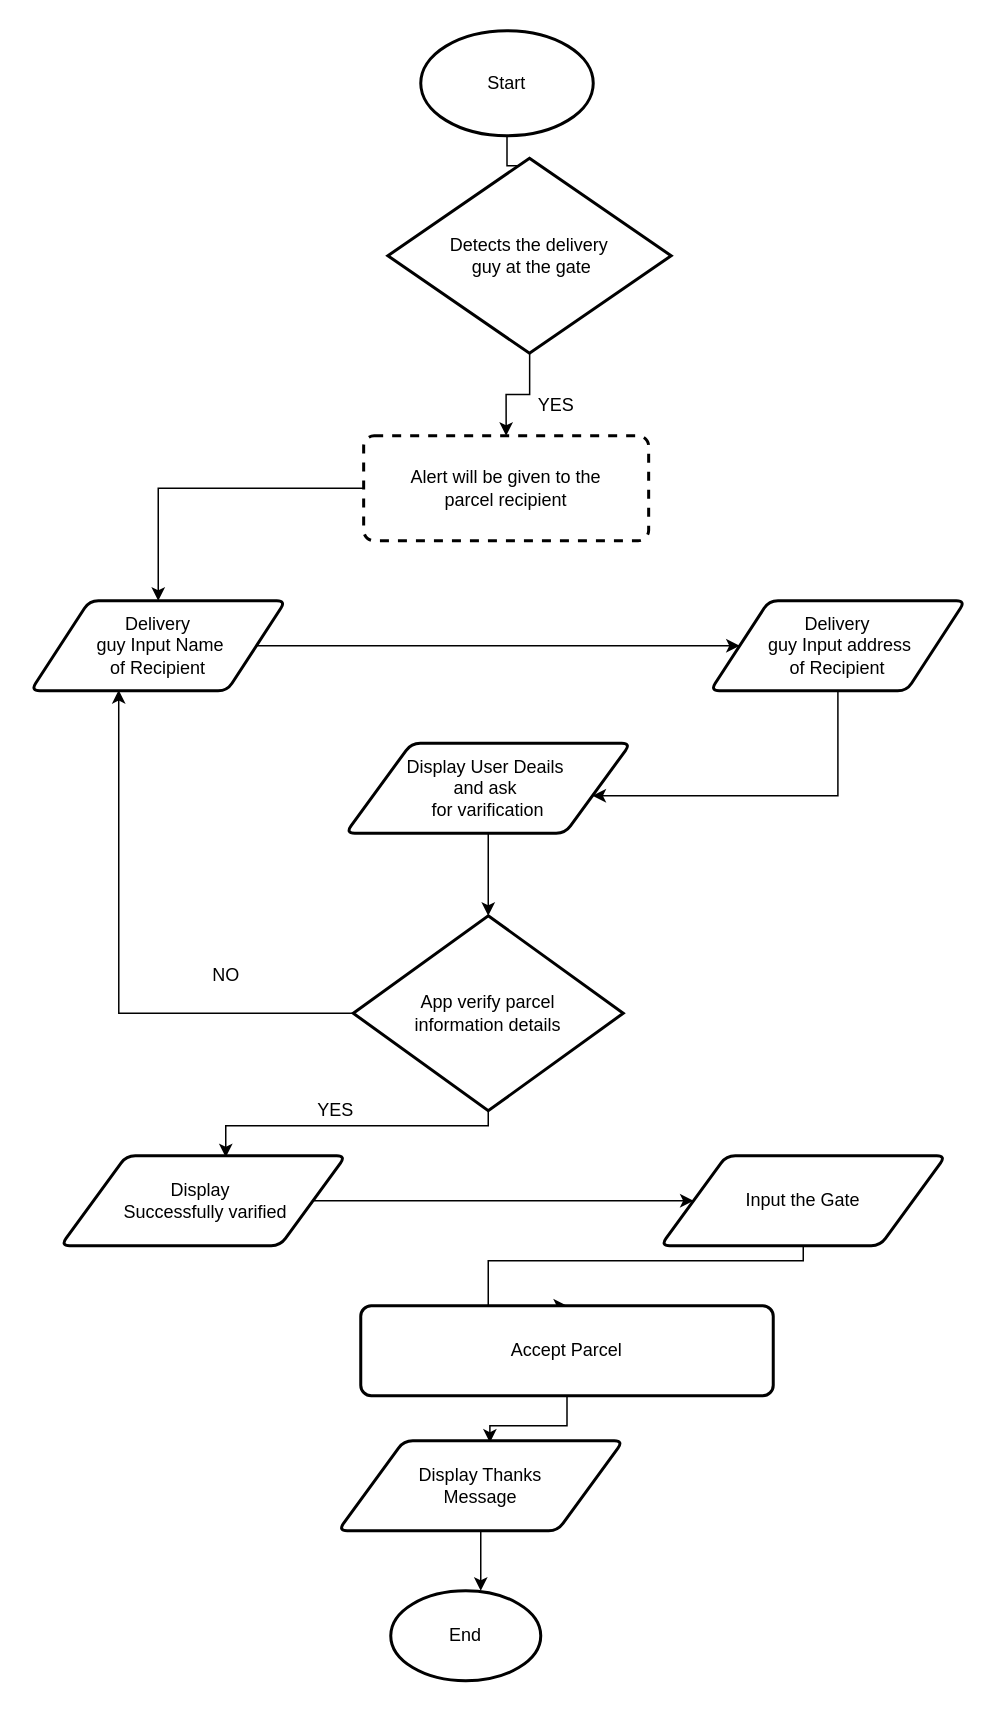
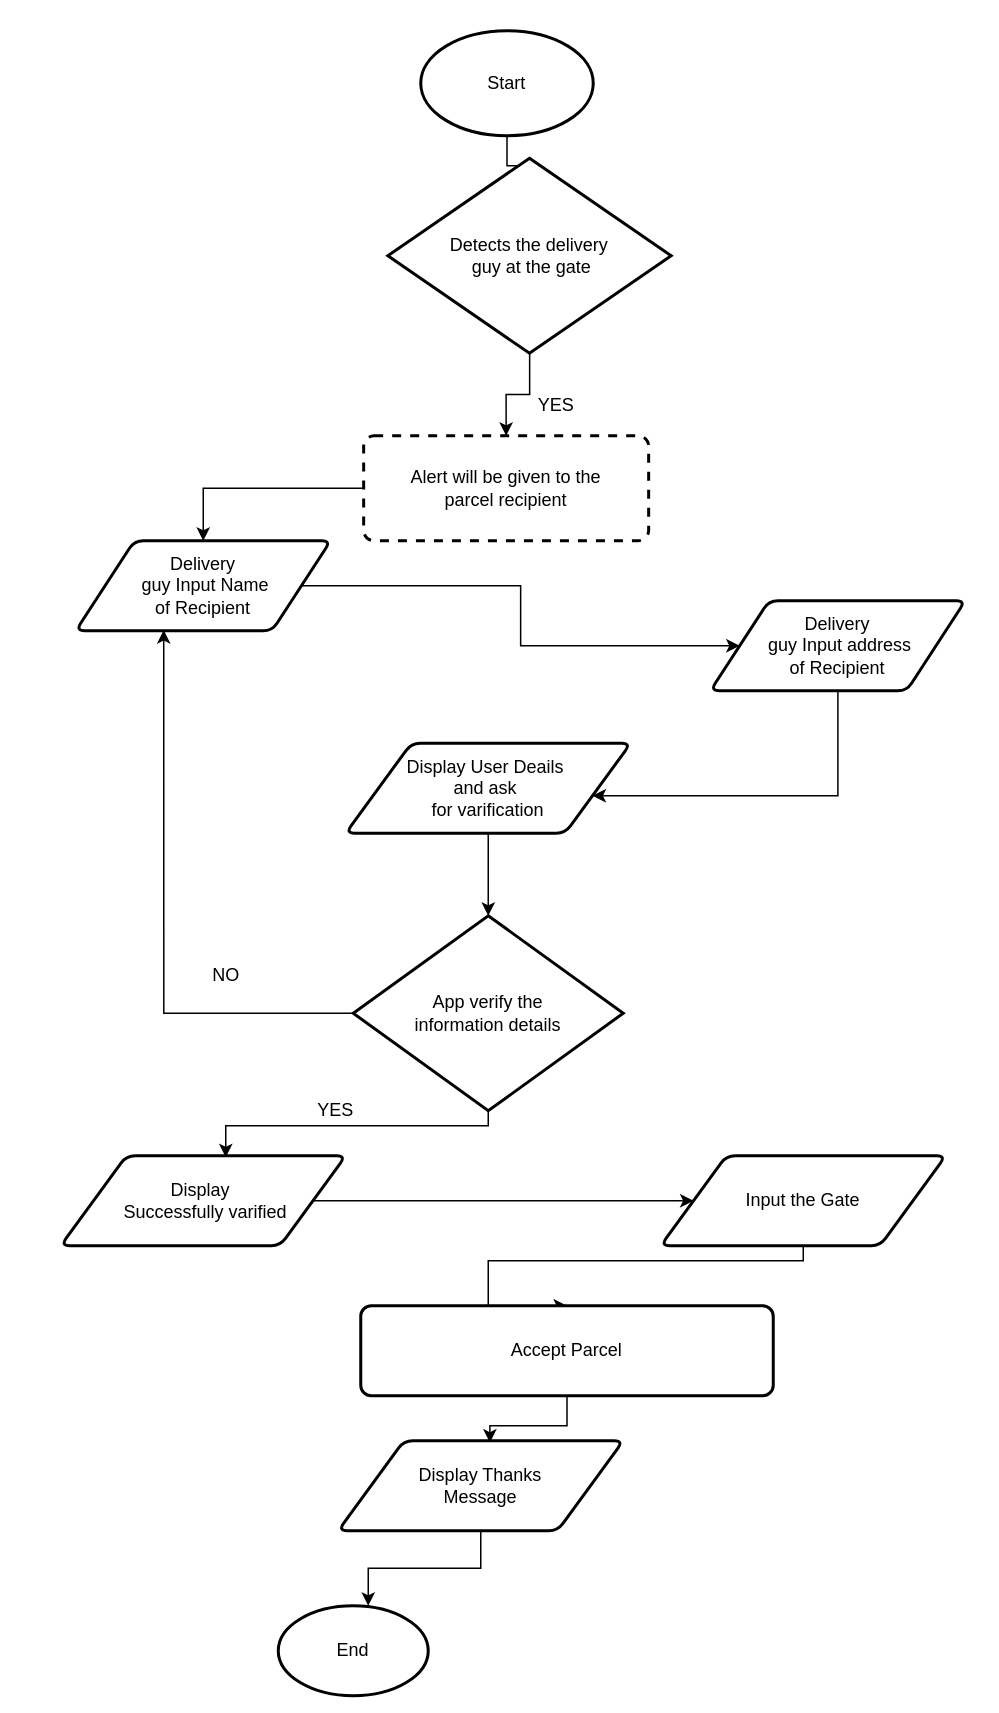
(158, 646) -> (203, 586)
(488, 1013) -> (488, 1013)
(466, 1636) -> (353, 1651)
